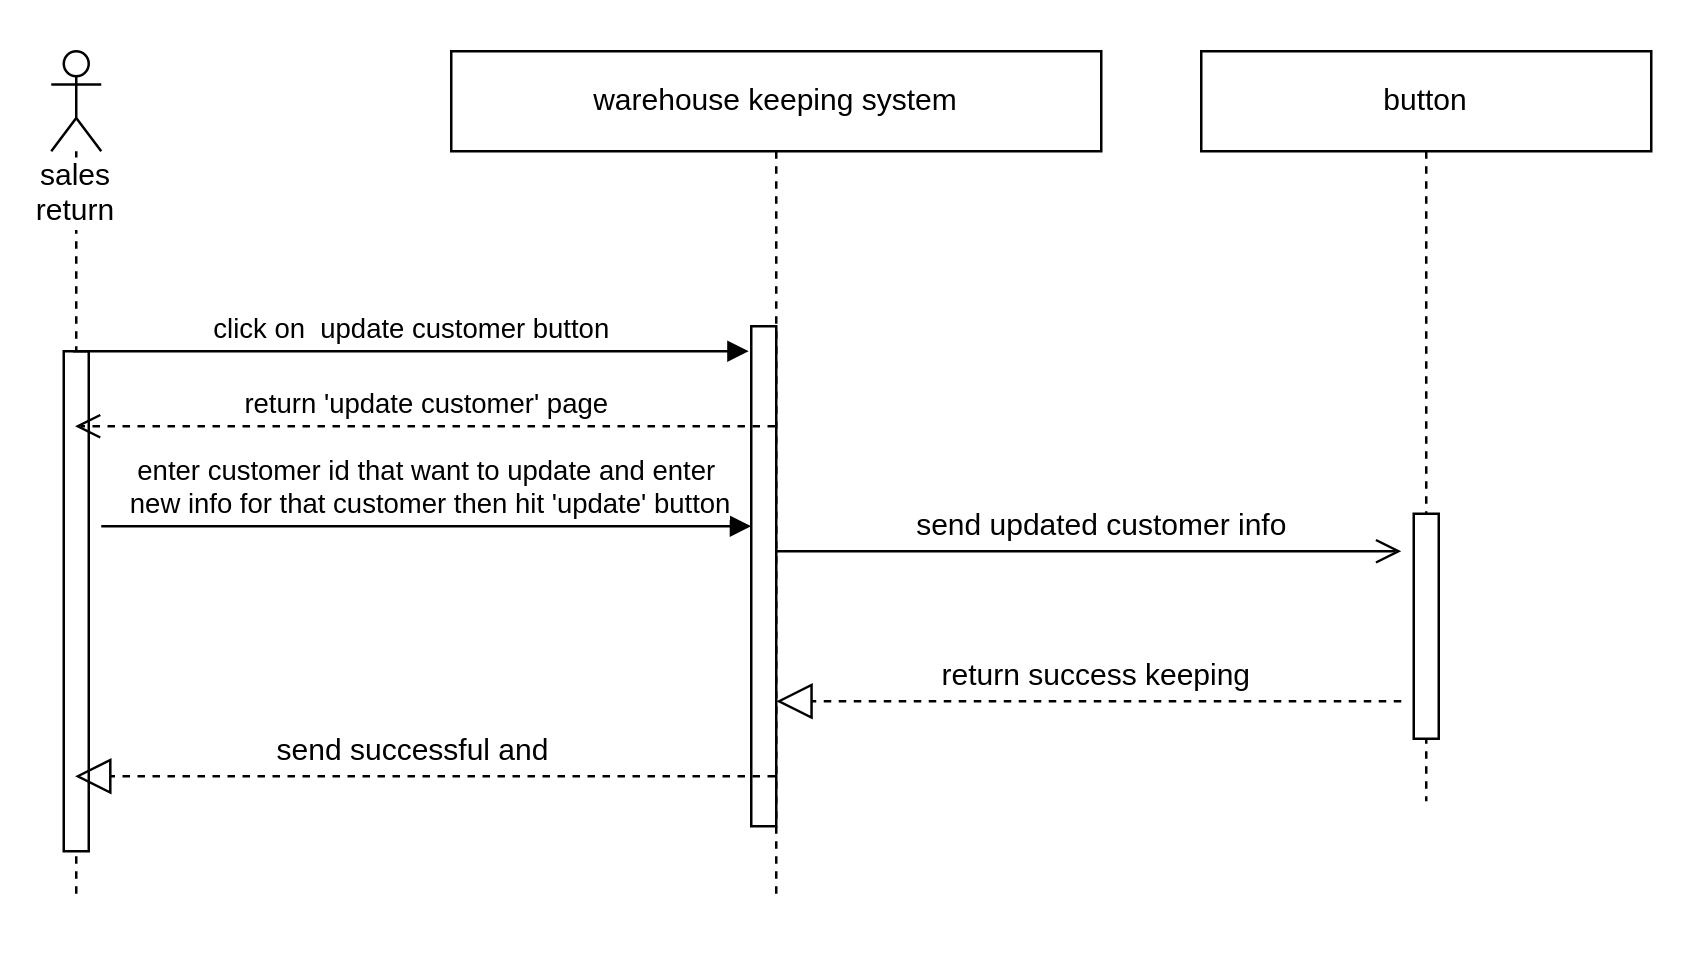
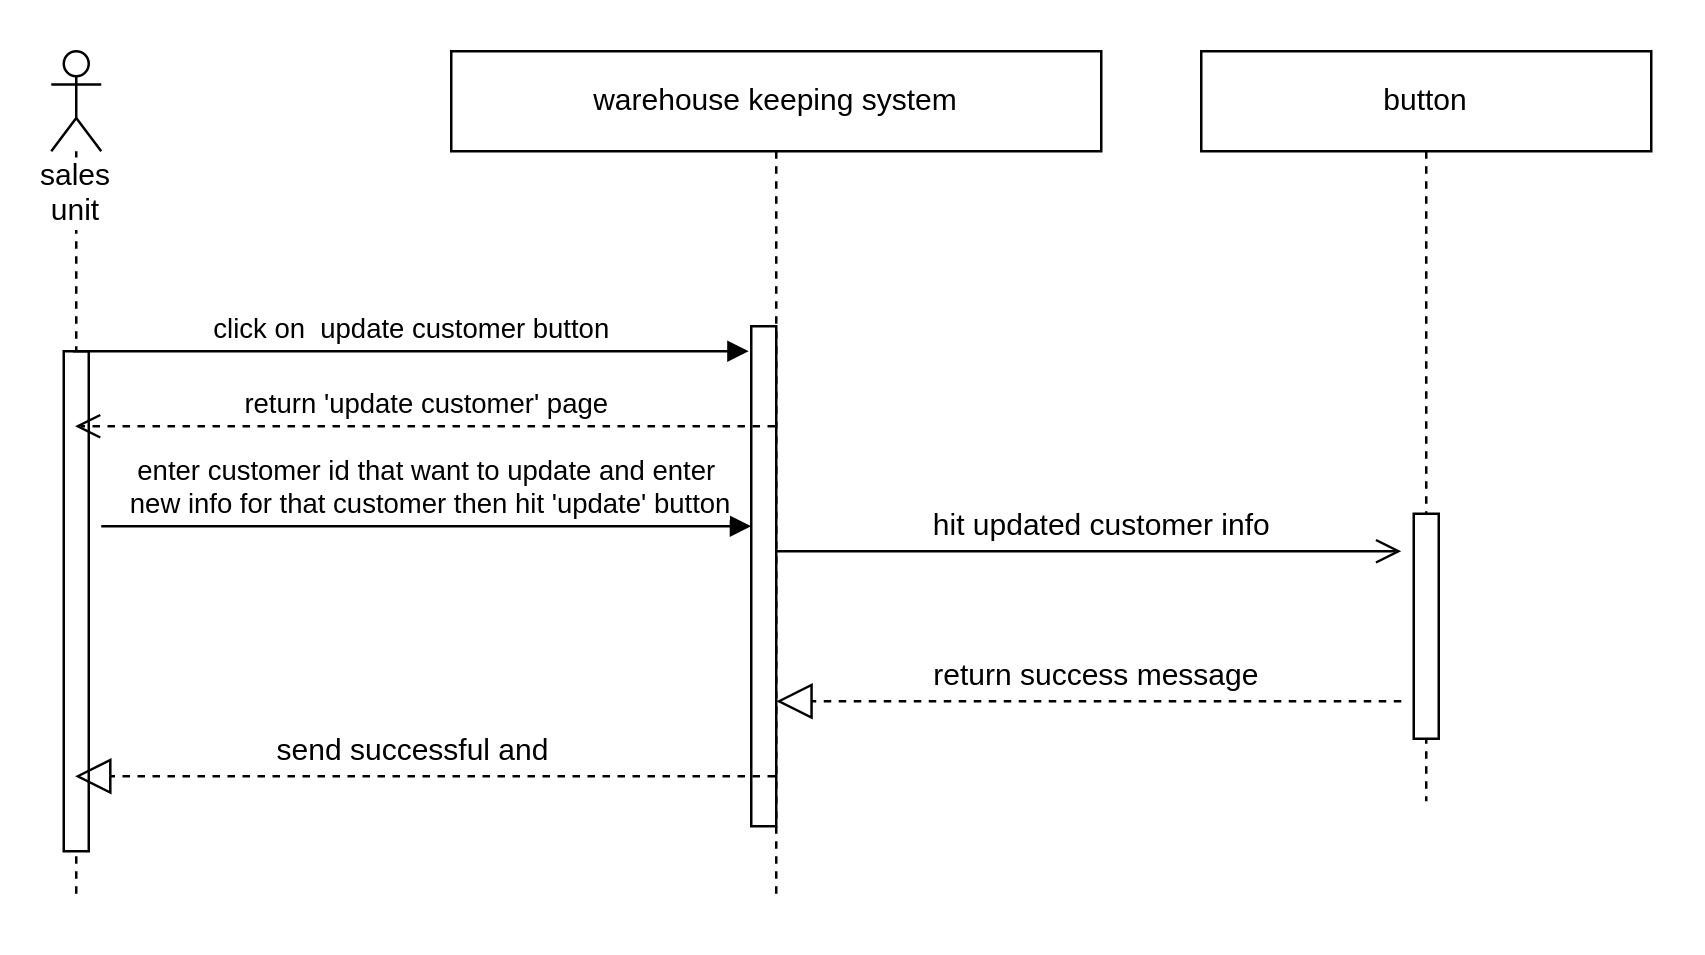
(76, 249) -> (76, 231)
(1103, 526) -> (1103, 526)
(1101, 676) -> (1101, 676)
